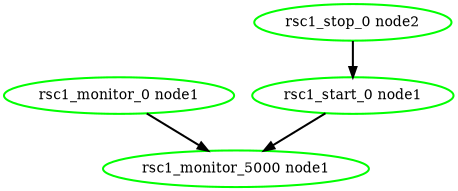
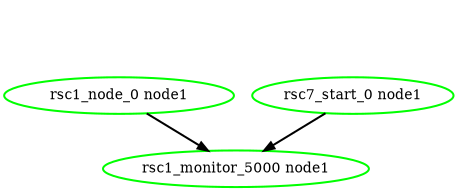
(353, 22) -> none
(119, 96) -> (119, 96)
(353, 96) -> (353, 96)
